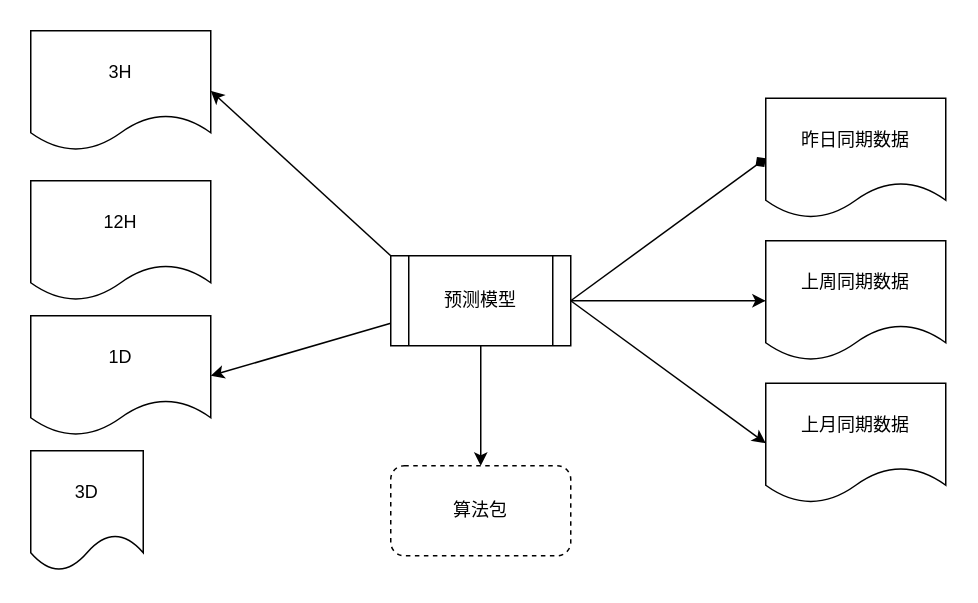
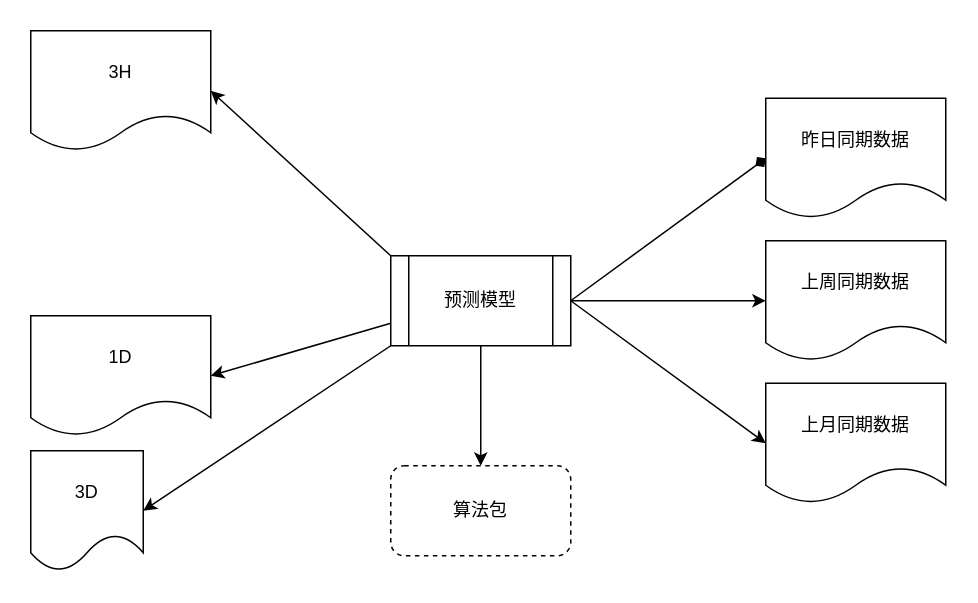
(121, 241) -> none
none -> (271, 425)
